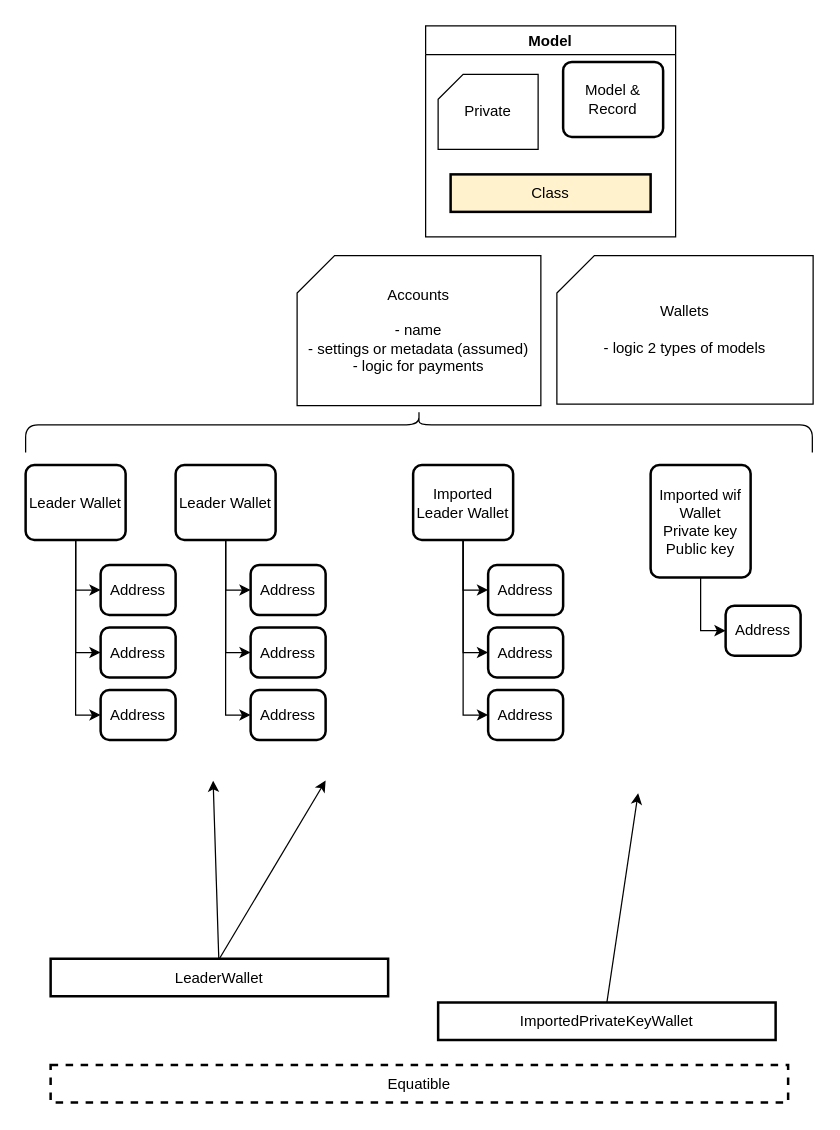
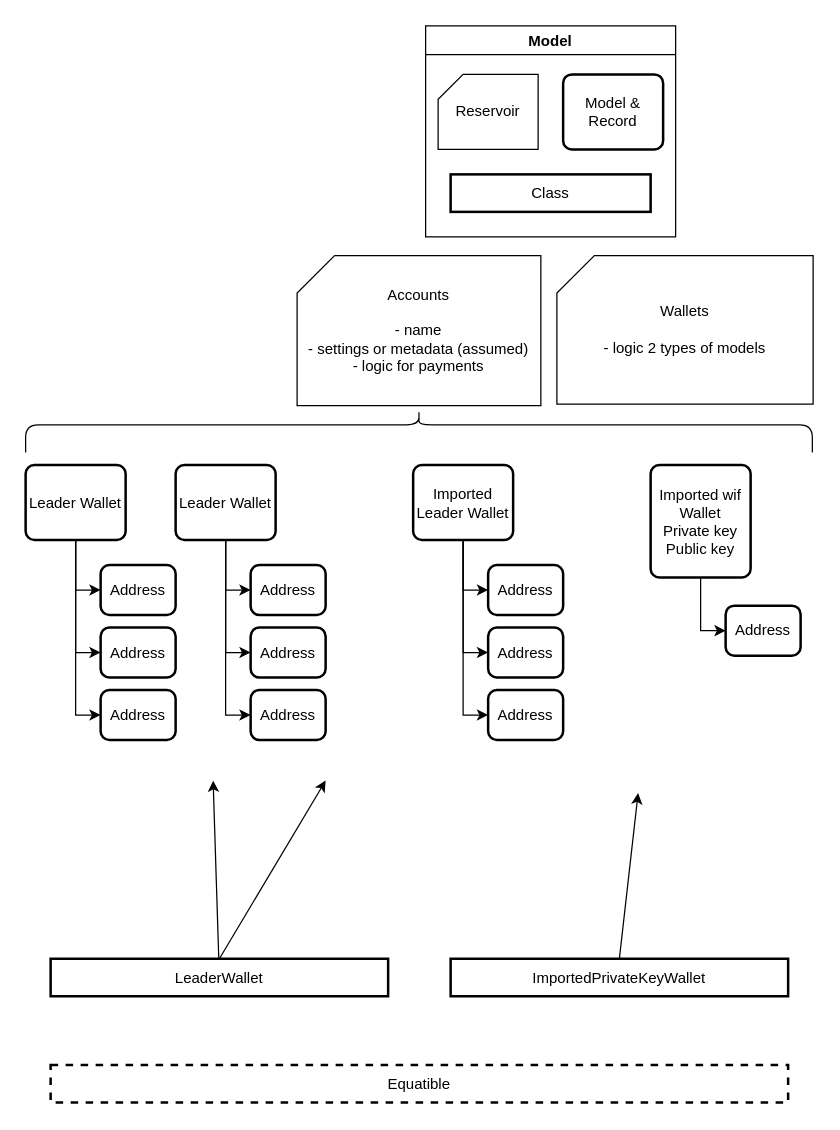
(613, 99) -> (613, 112)
(488, 112) -> (488, 112)
(551, 193) -> (551, 193)
(607, 1021) -> (619, 978)
